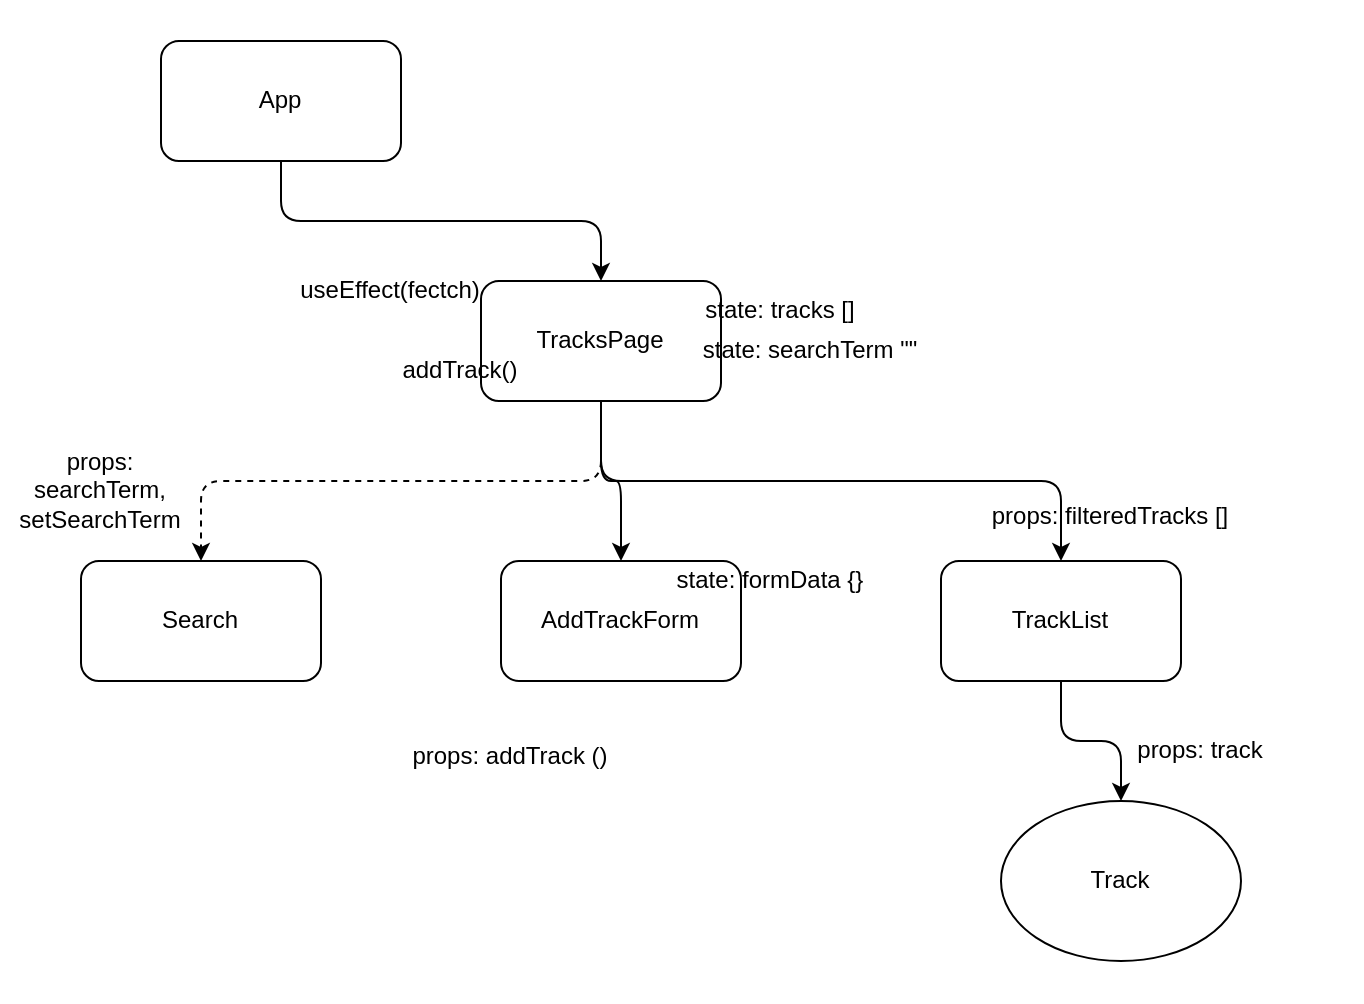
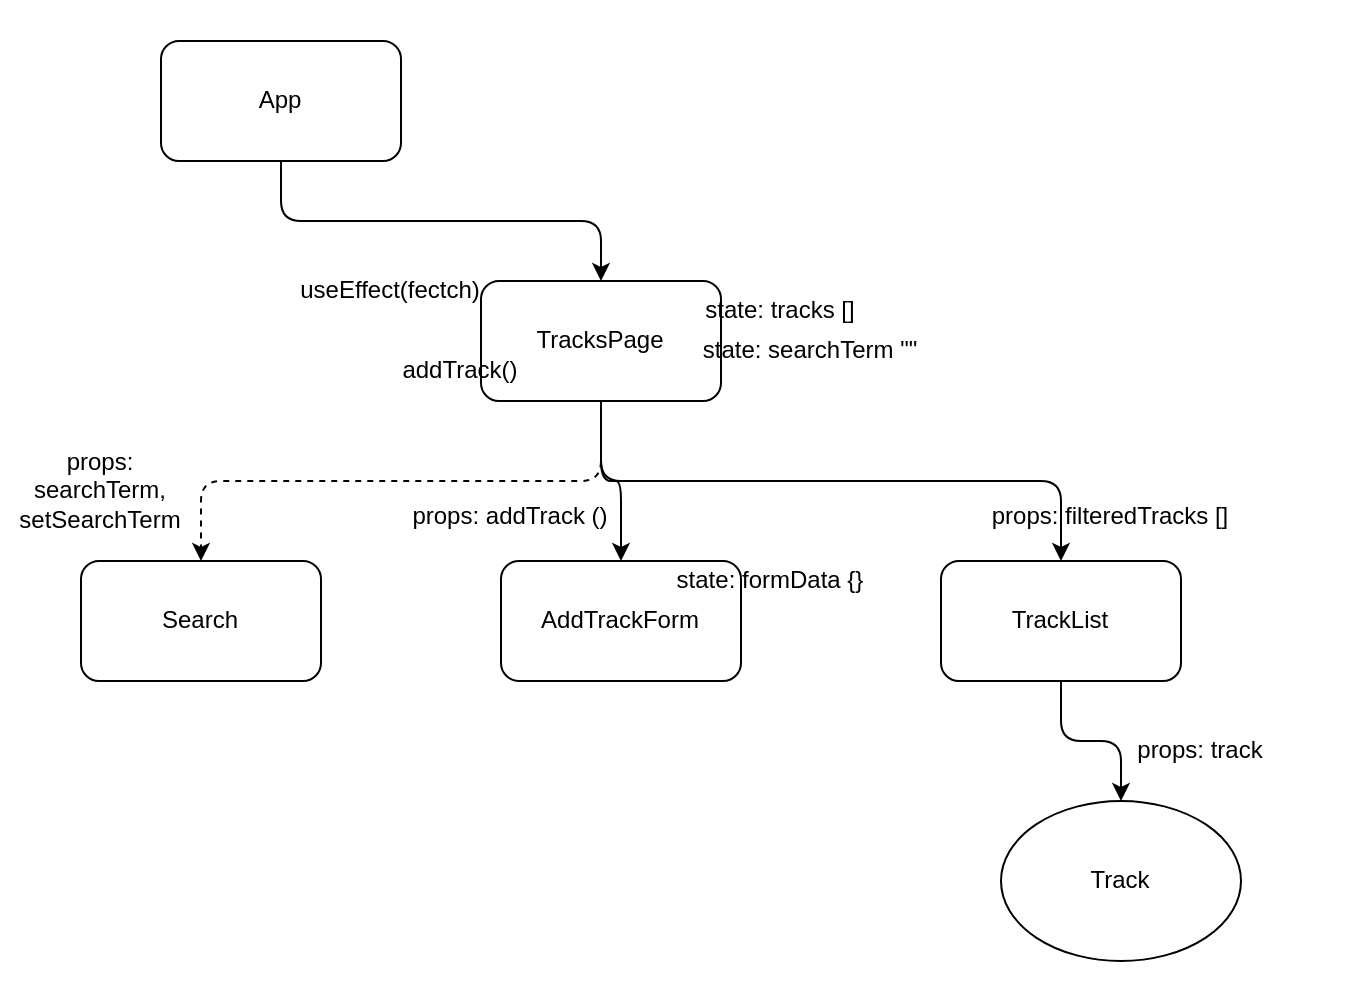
(511, 756) -> (511, 516)
